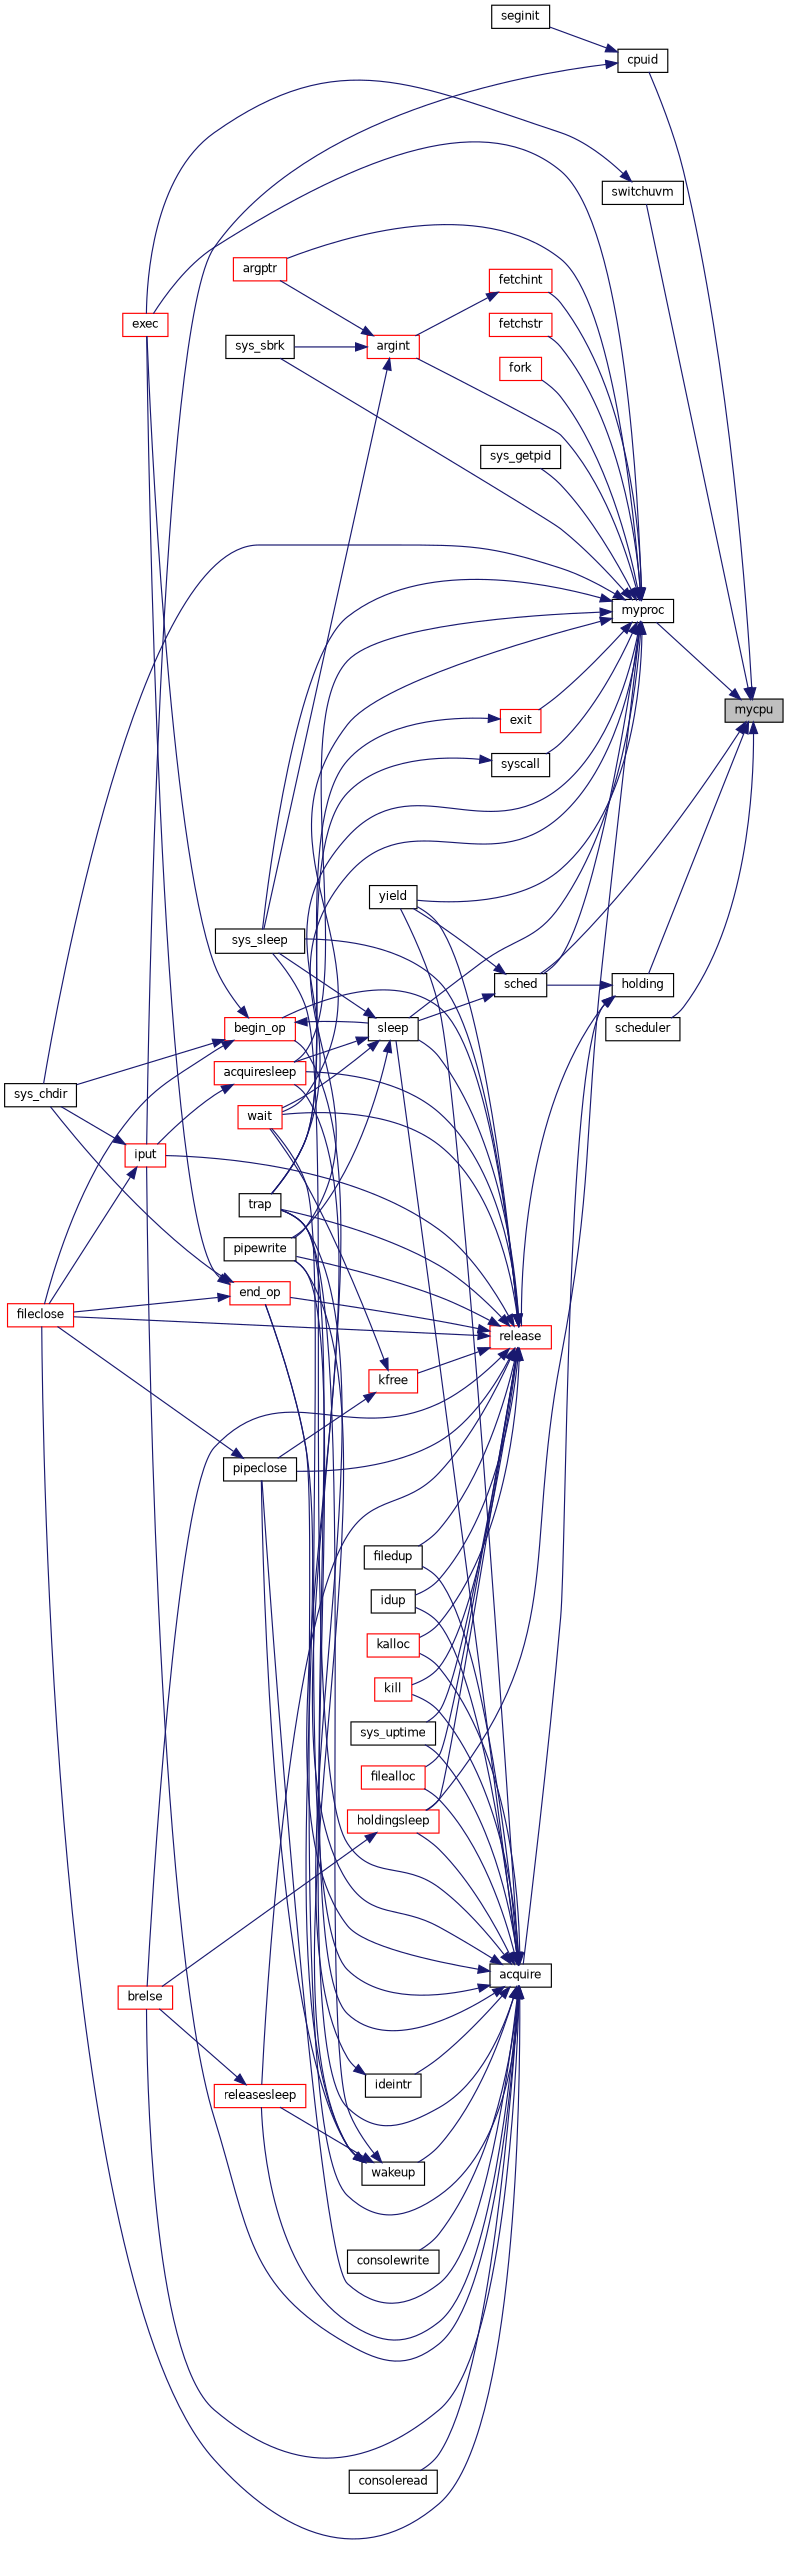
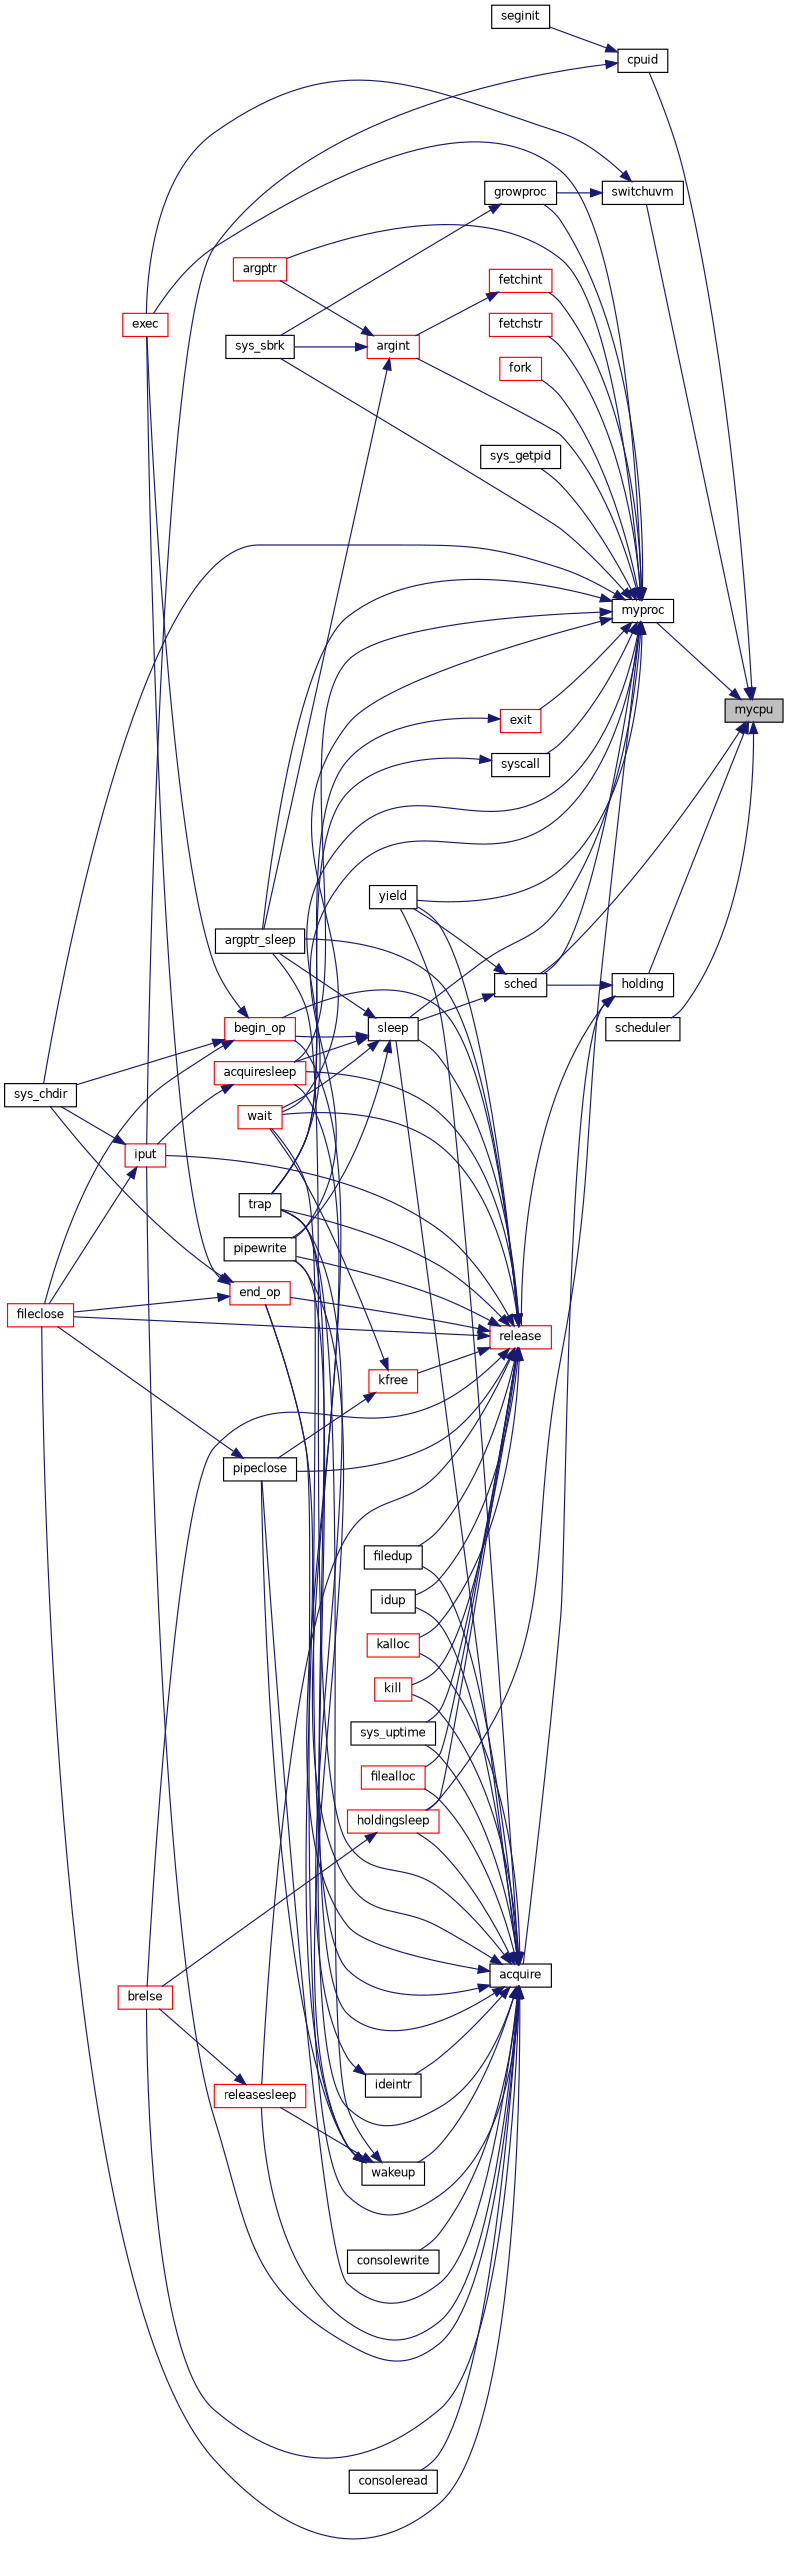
none -> (521, 193)
(260, 941) -> (260, 941)
(342, 1022) -> (340, 1037)
